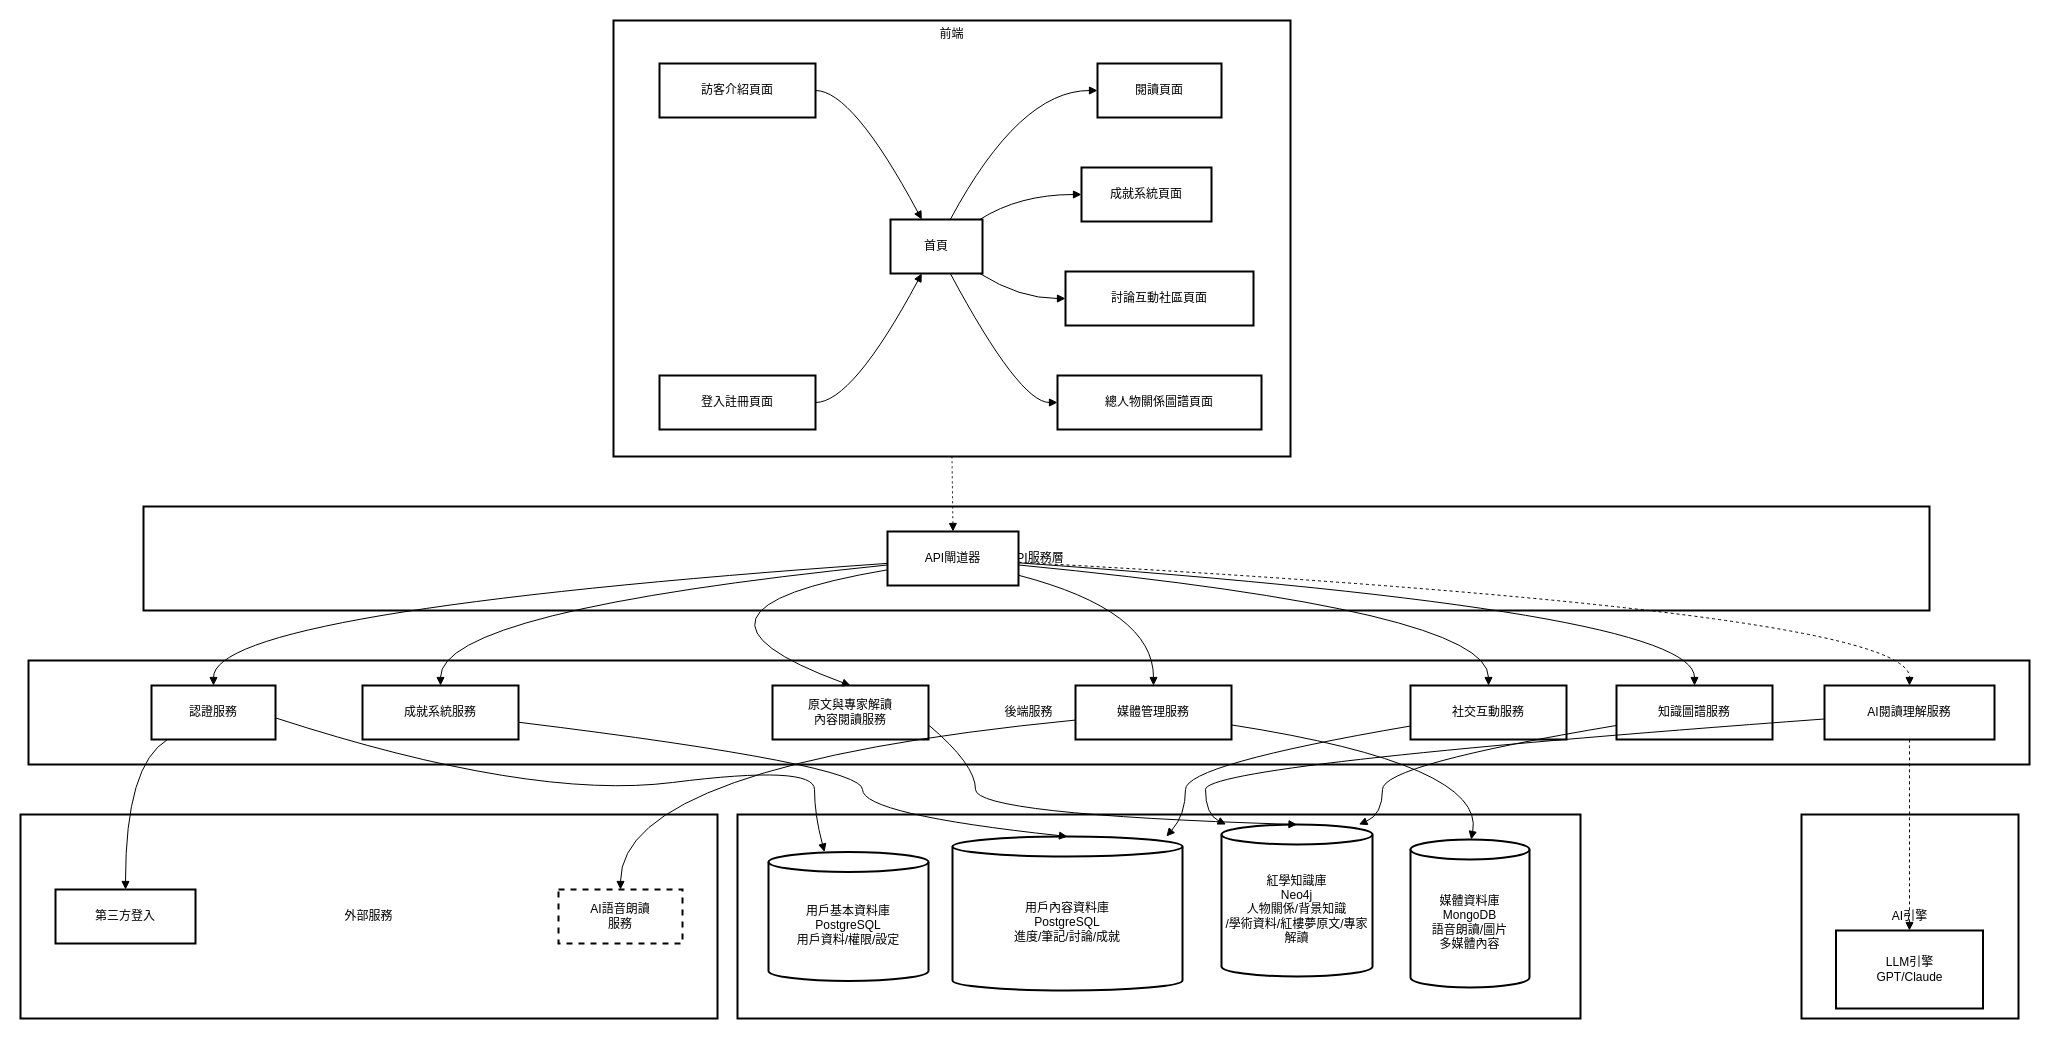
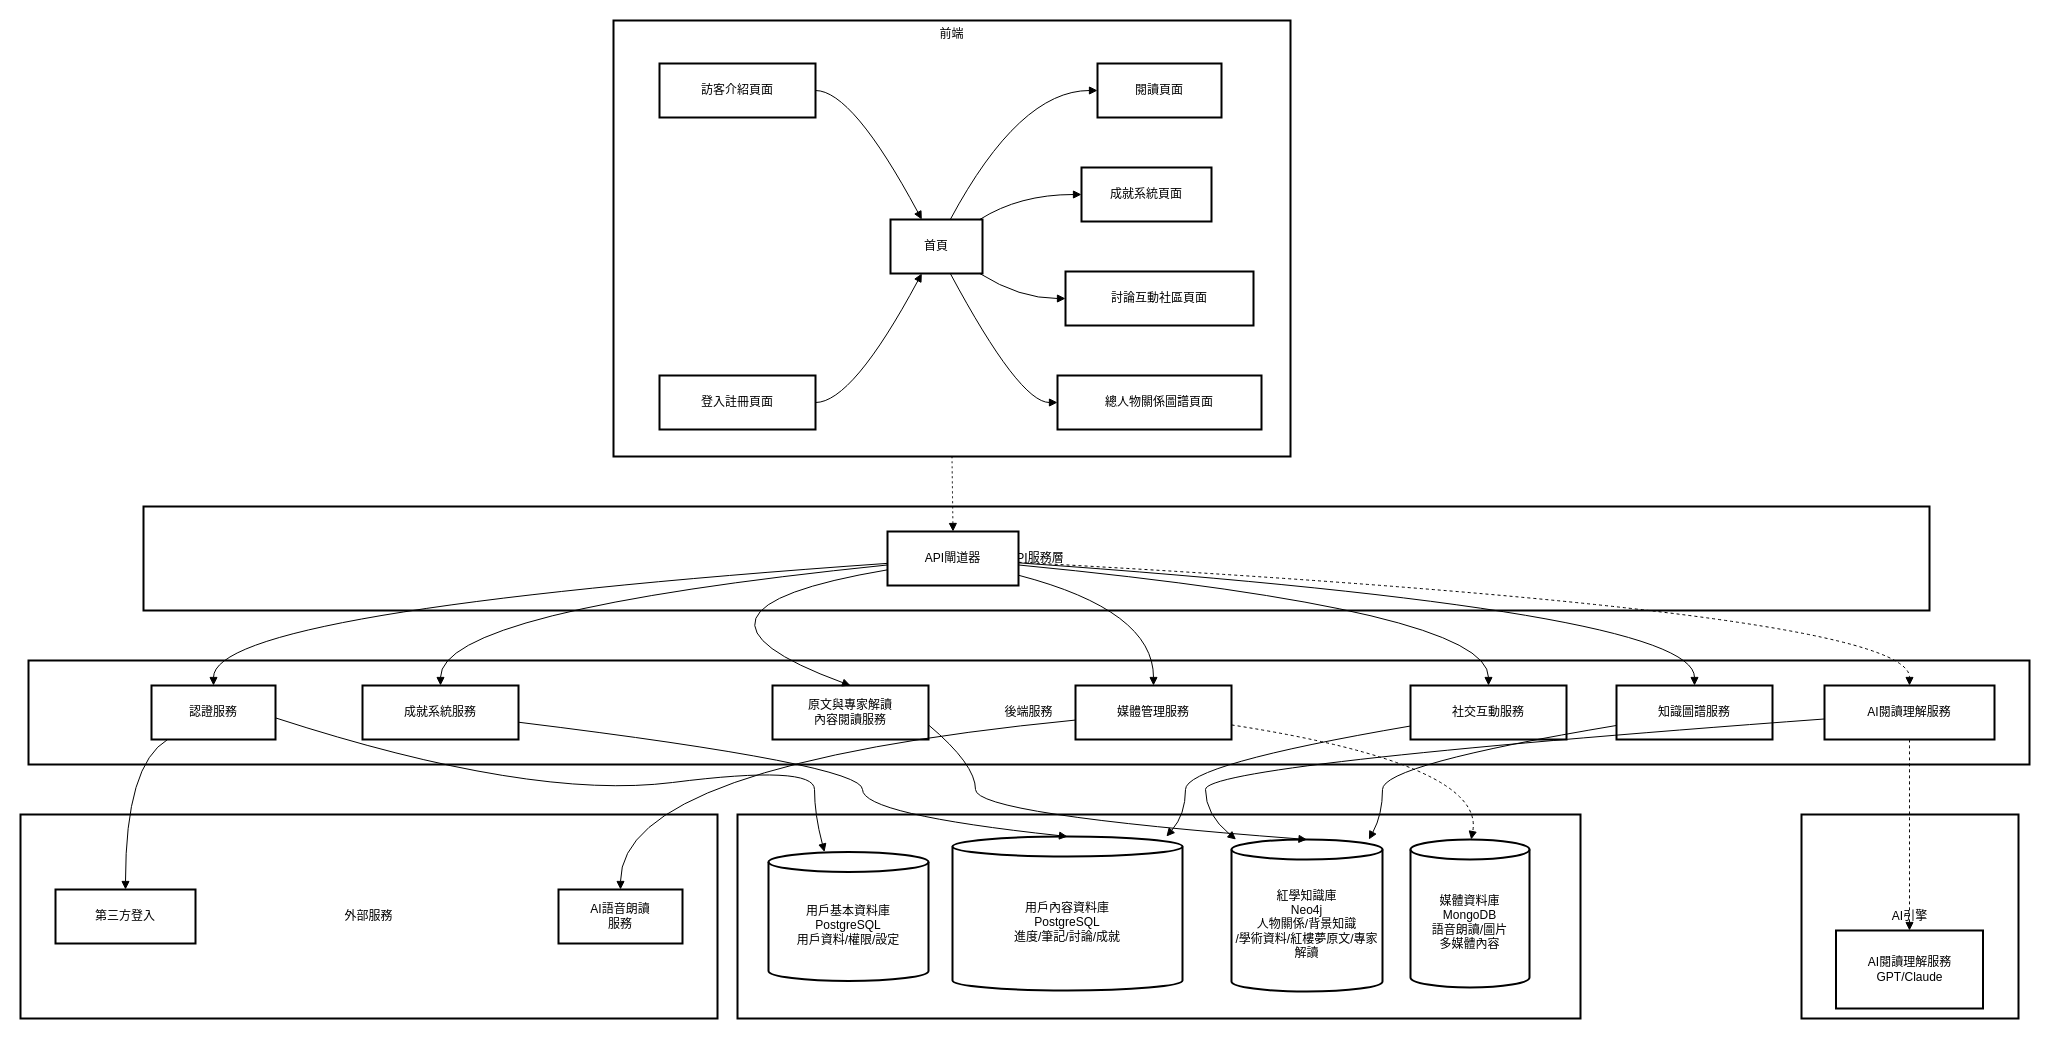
(1314, 740) -> (1314, 740)
(1297, 901) -> (1307, 916)
(621, 917) -> (621, 917)
(1910, 970) -> (1910, 970)
